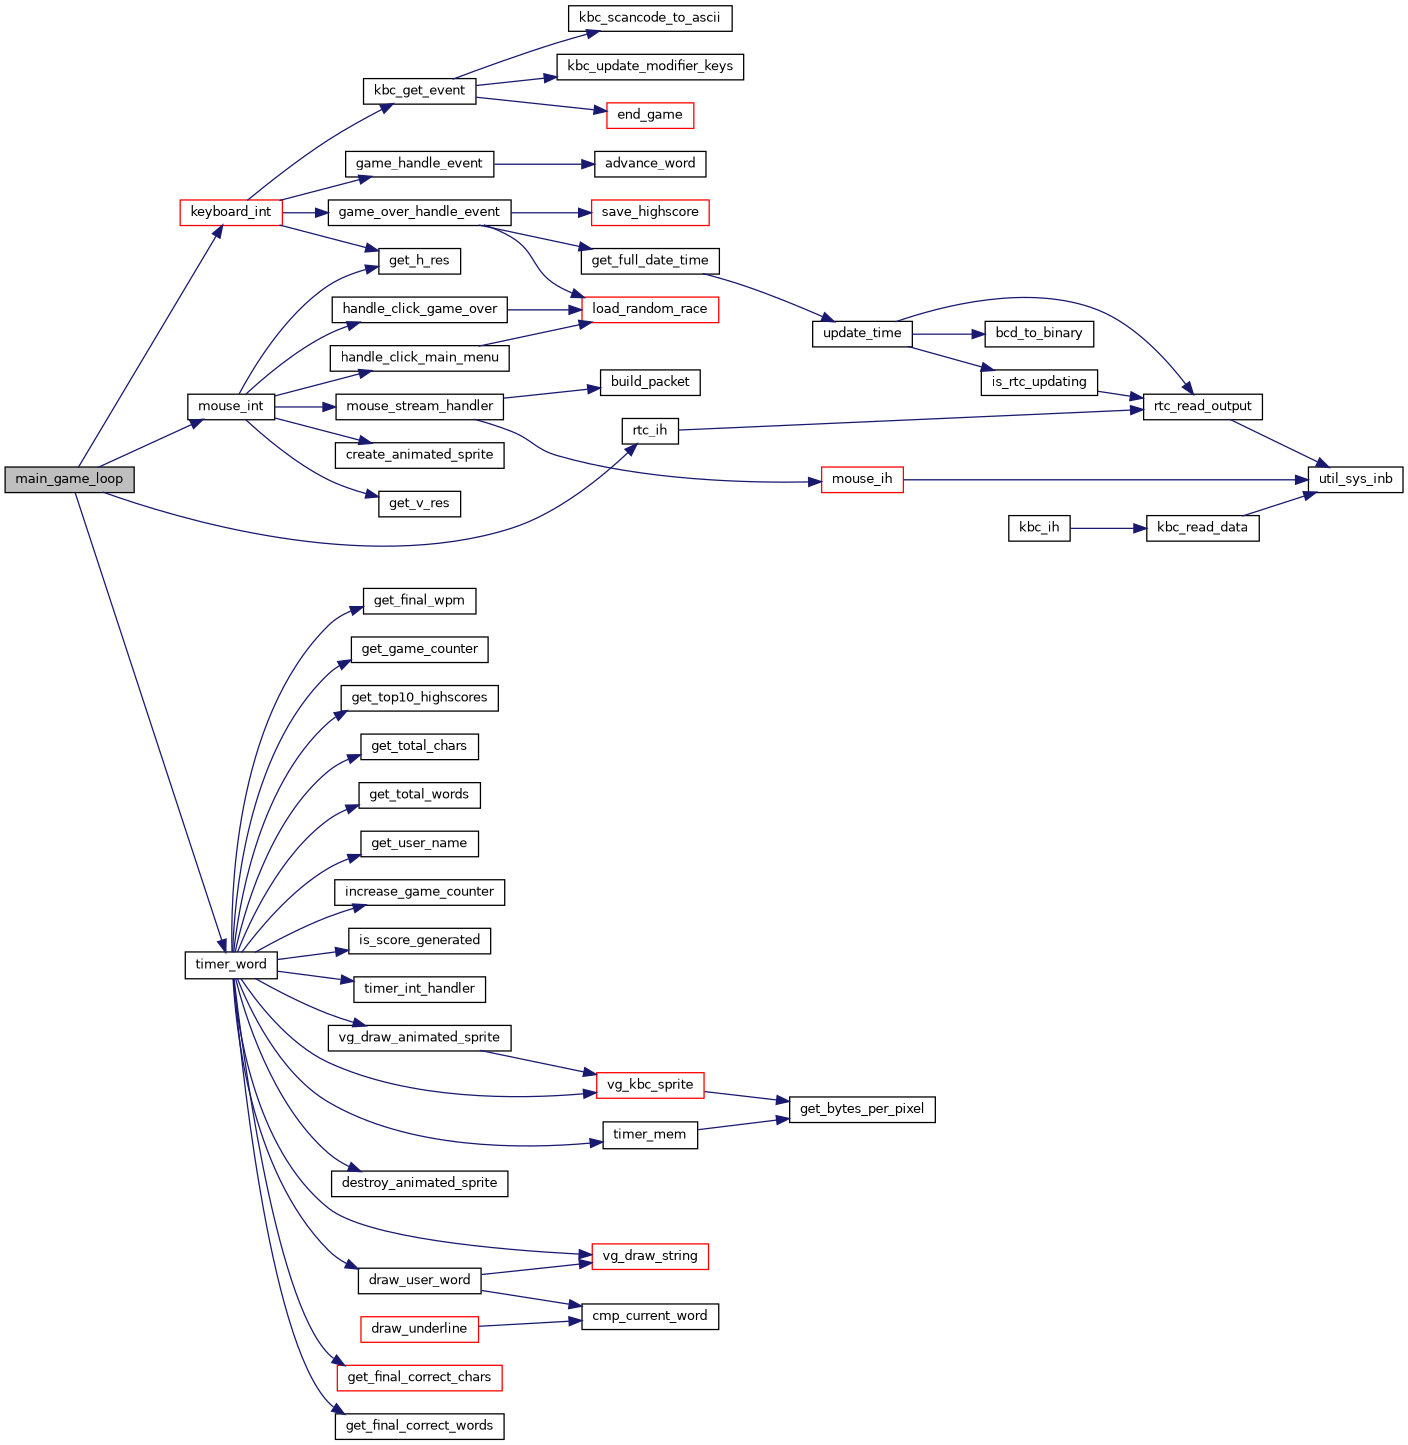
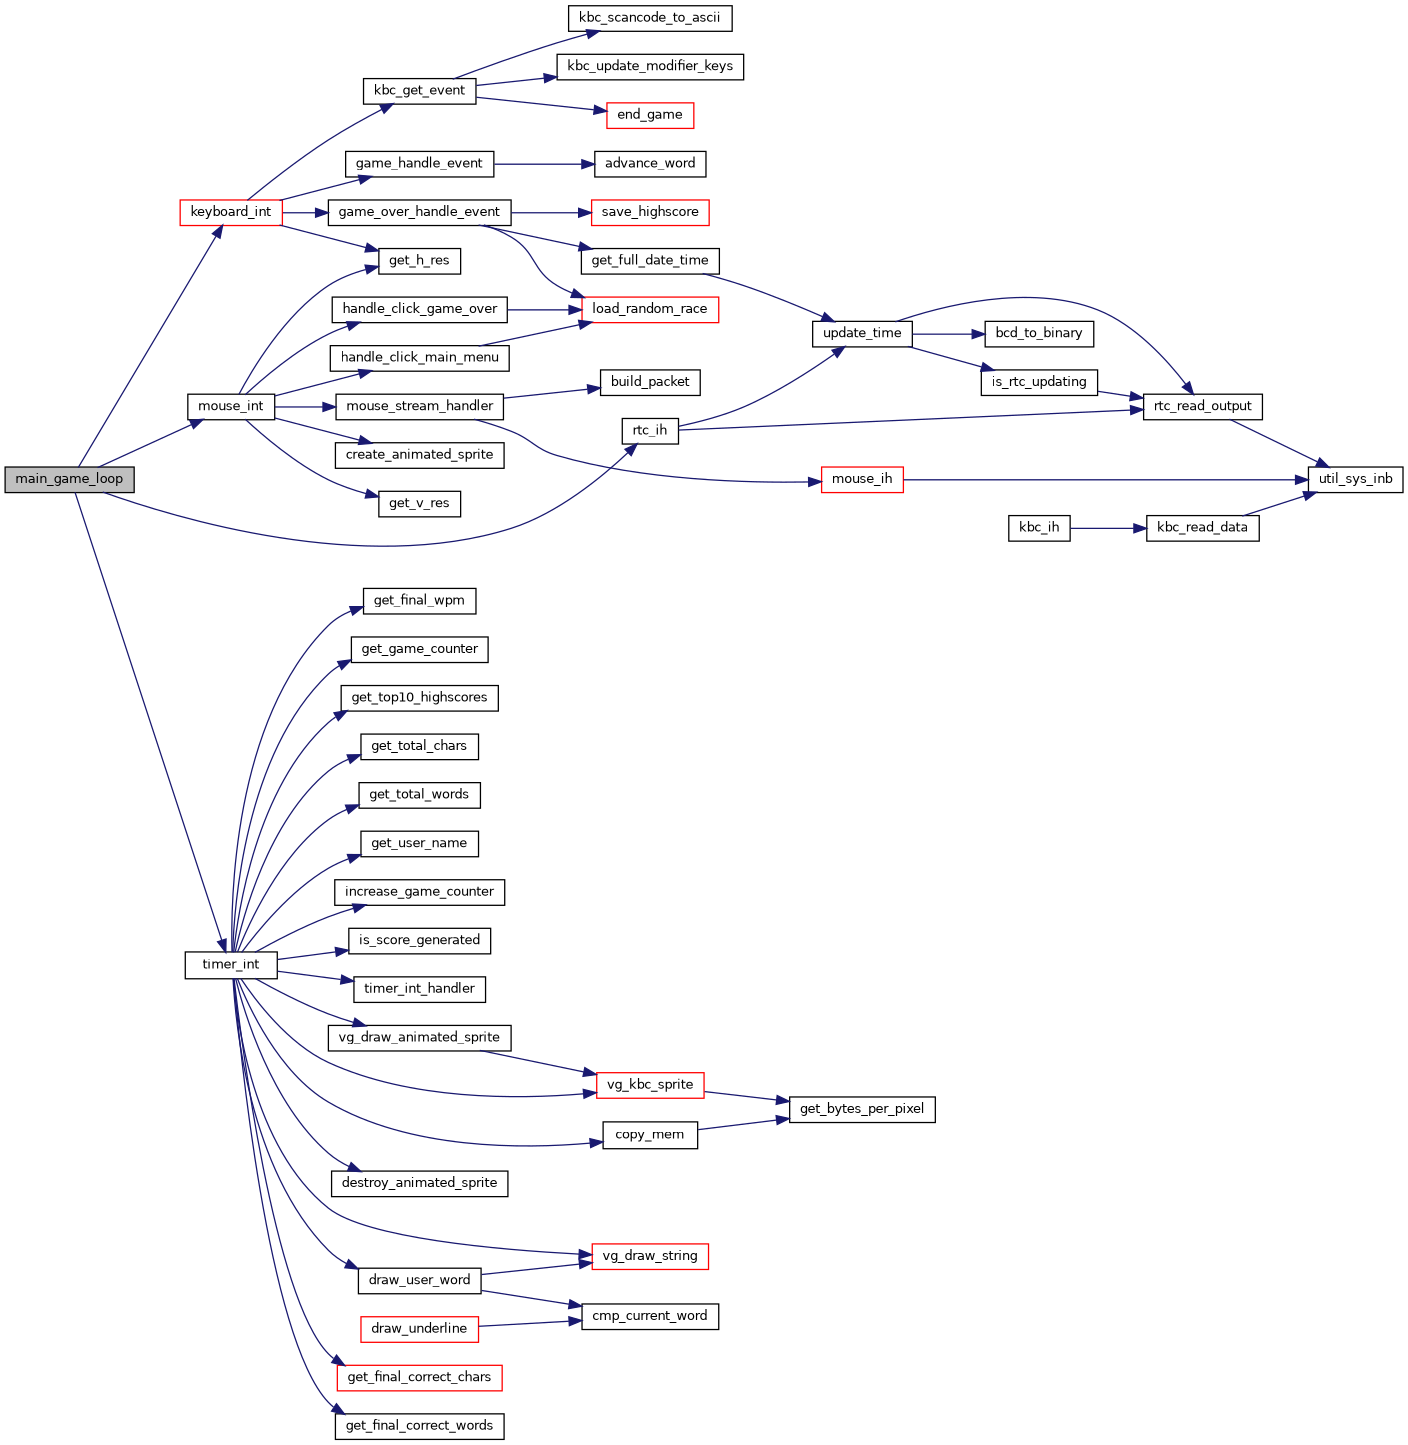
none -> (760, 399)
(231, 965) -> (231, 965)
(650, 1135) -> (650, 1135)
